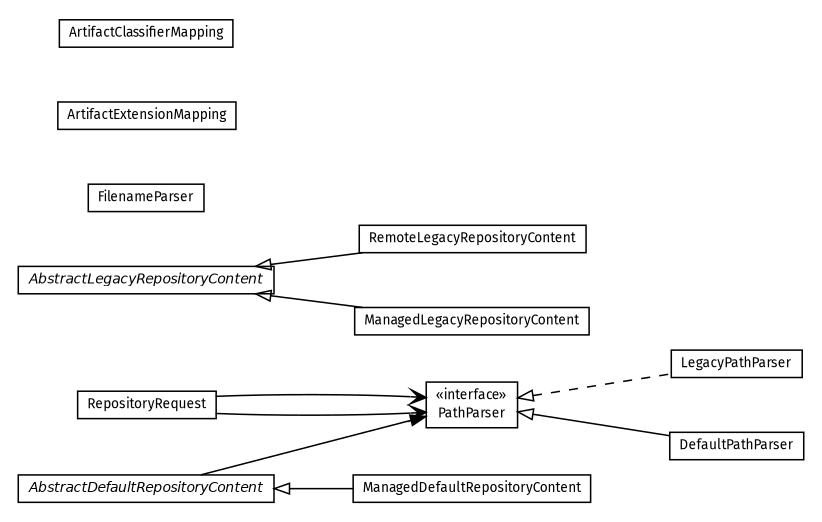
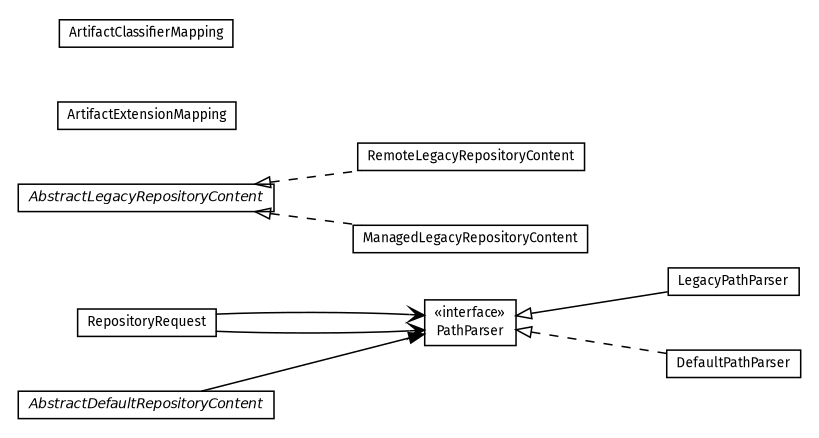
(146, 198) -> none
(317, 259) -> (316, 176)
(317, 302) -> (316, 219)
(602, 385) -> (600, 303)
(601, 425) -> (599, 343)
(472, 489) -> none
